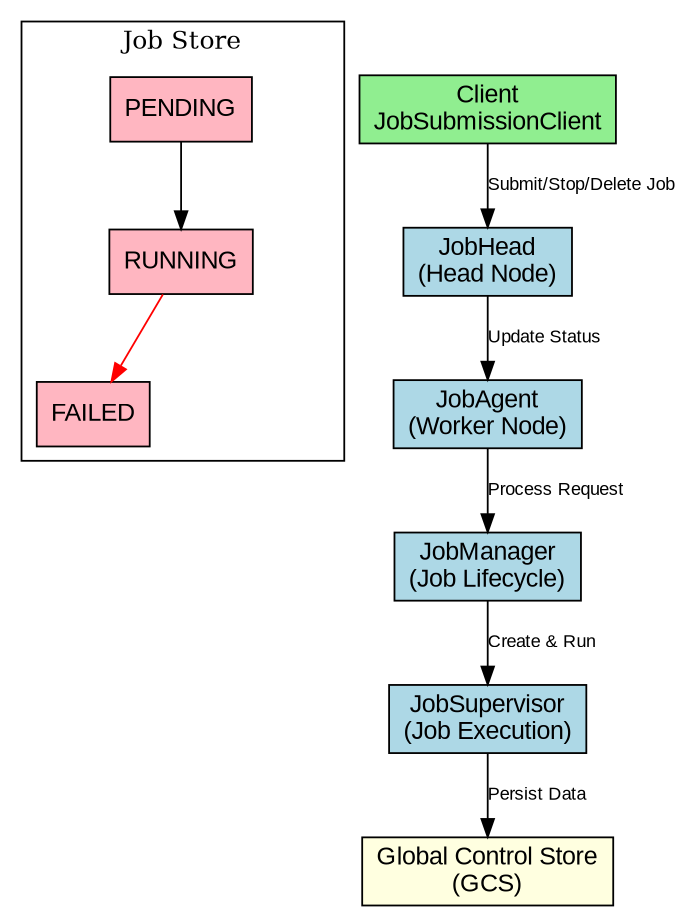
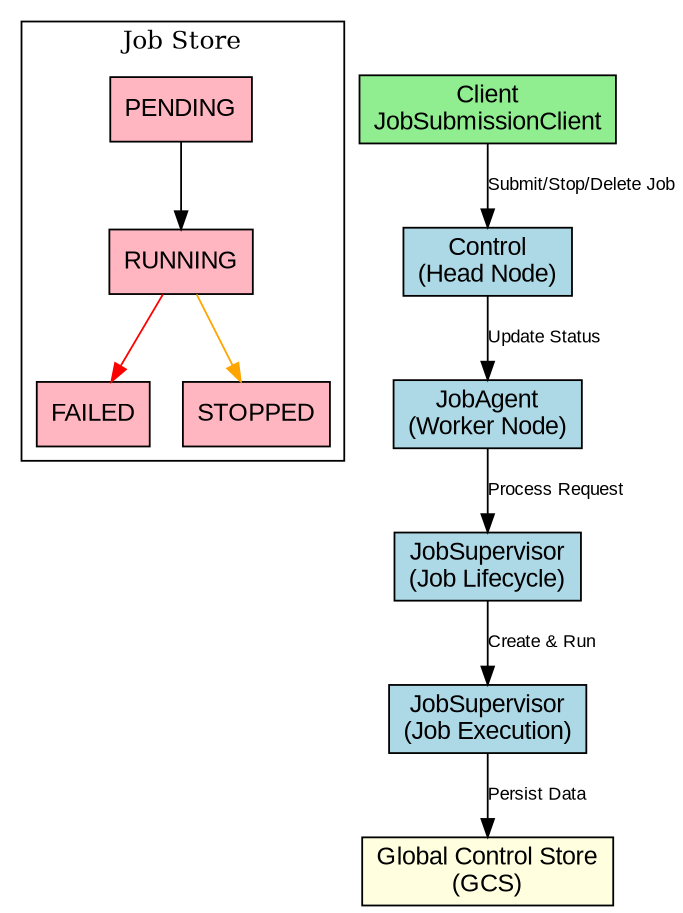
(488, 262) -> (488, 262)
none -> (256, 414)
(488, 567) -> (488, 567)
